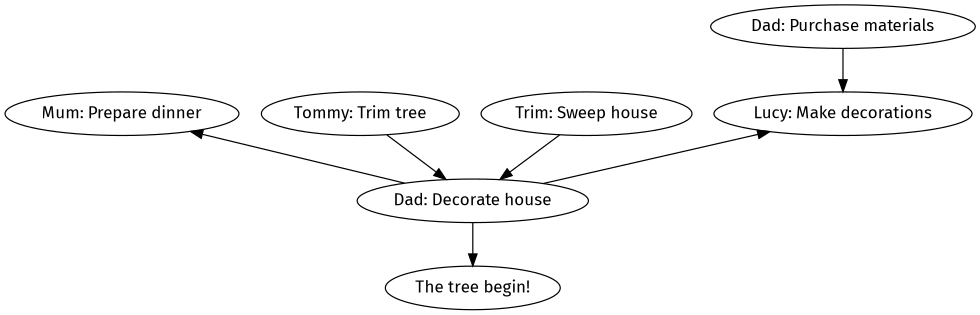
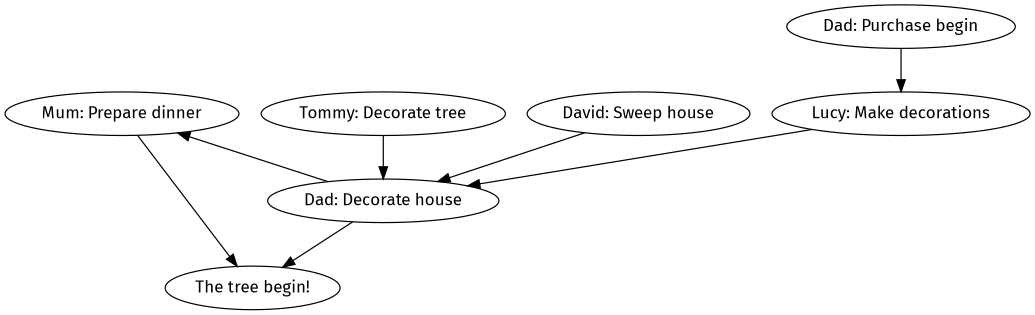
(843, 27) -> (901, 27)
(360, 114) -> (383, 114)
(587, 114) -> (639, 114)
(651, 159) -> (646, 157)
none -> (184, 196)
